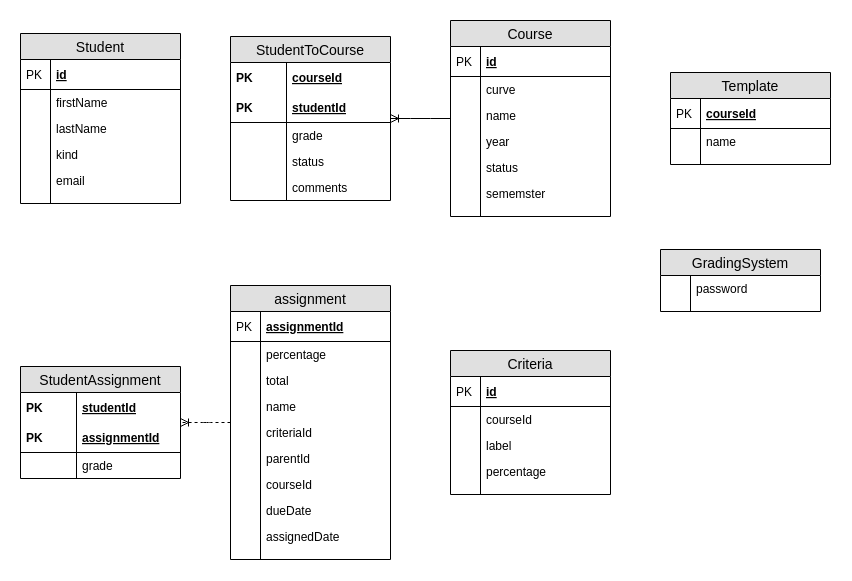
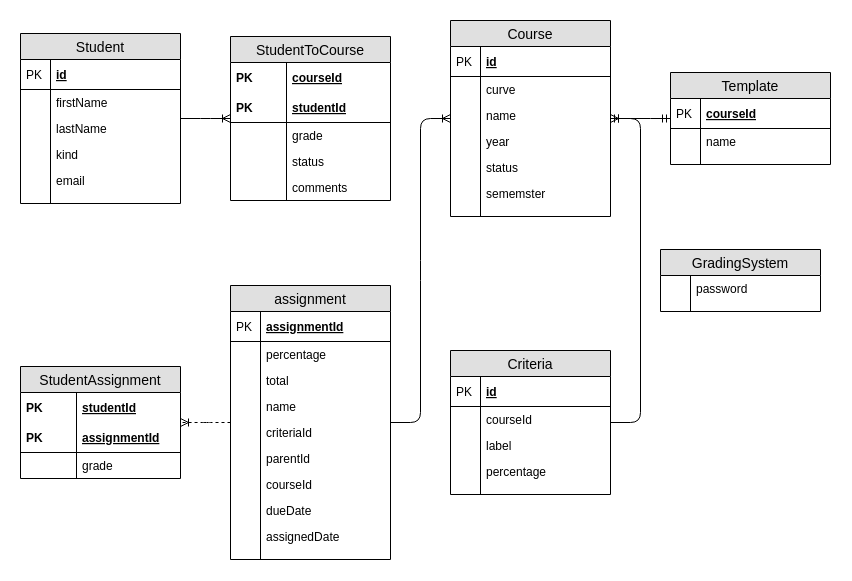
none -> (204, 119)
(408, 119) -> none
none -> (654, 119)
none -> (421, 283)
none -> (641, 283)
